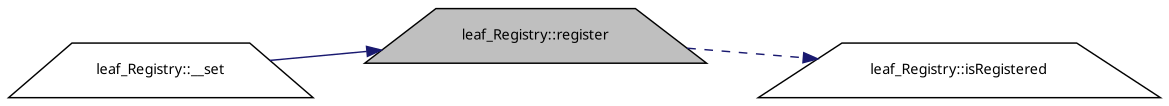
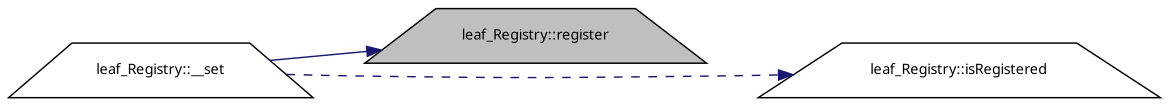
(745, 53) -> (532, 78)
